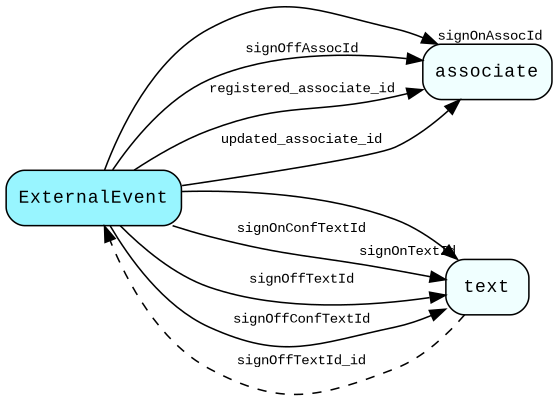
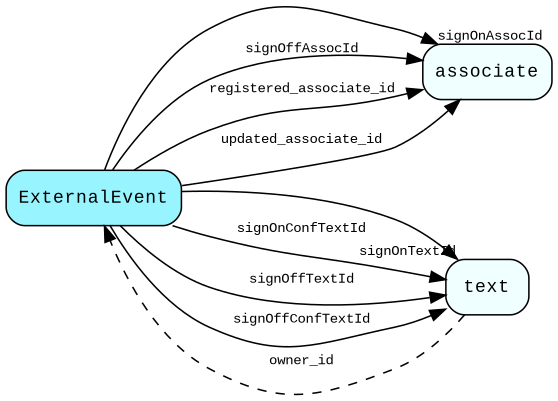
(302, 361) -> (302, 361)
